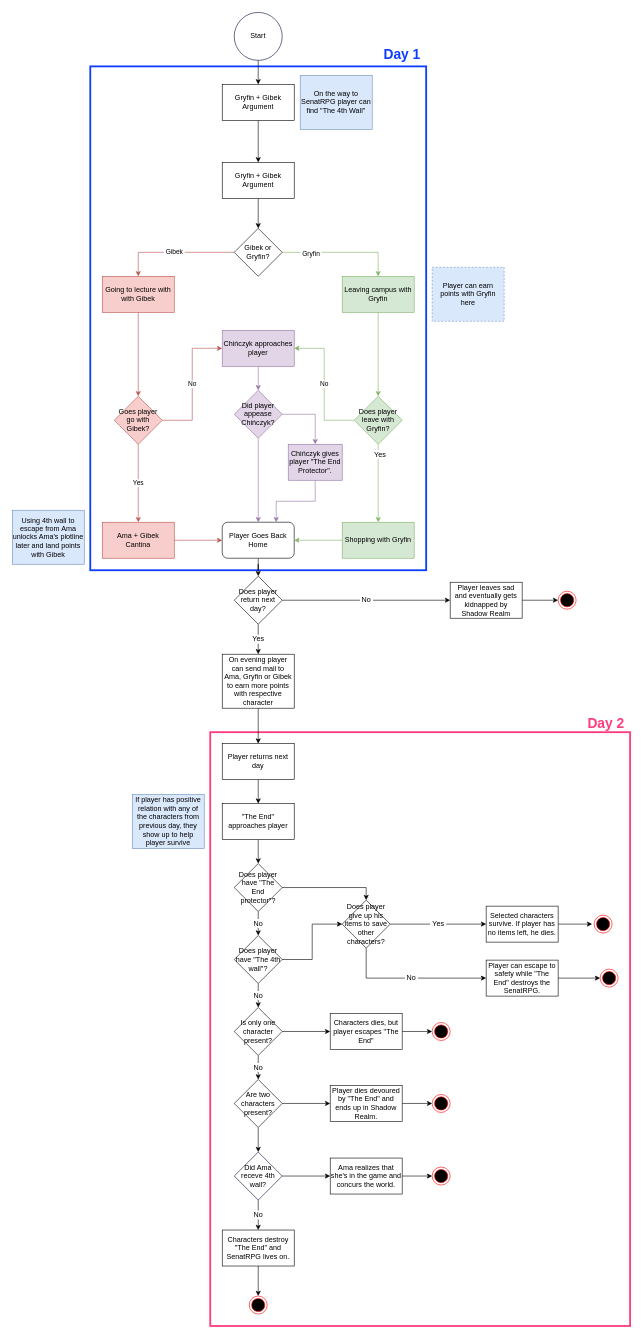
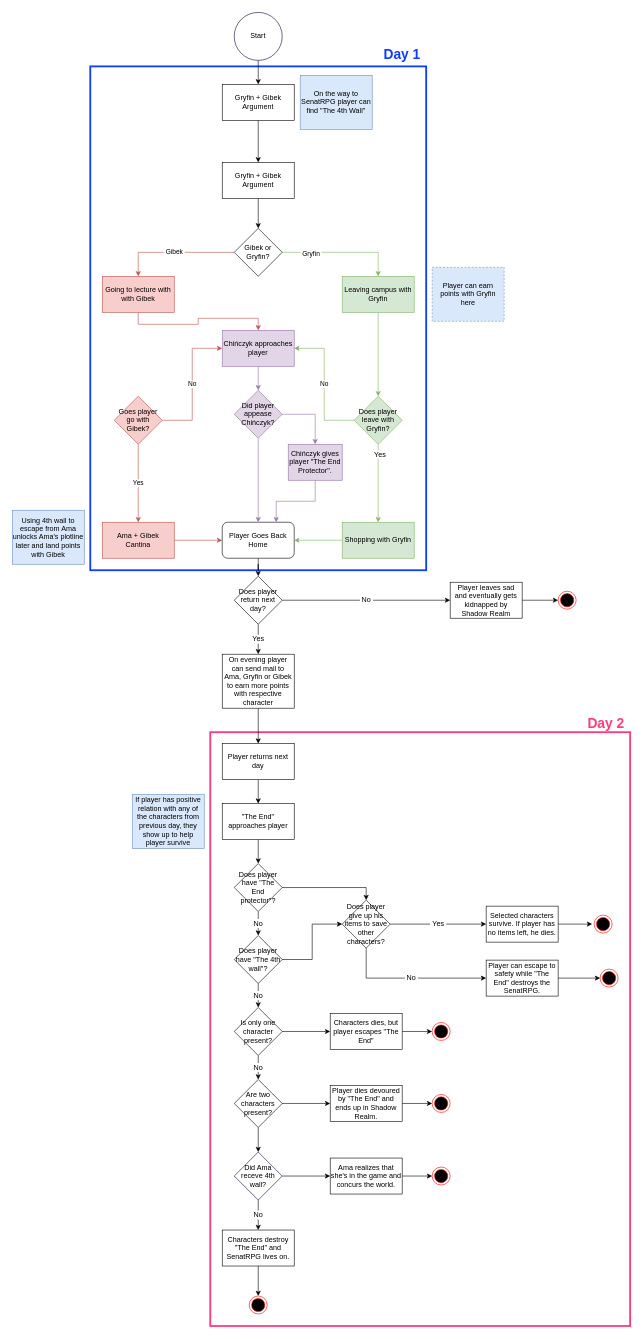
(138, 390) -> (198, 322)
